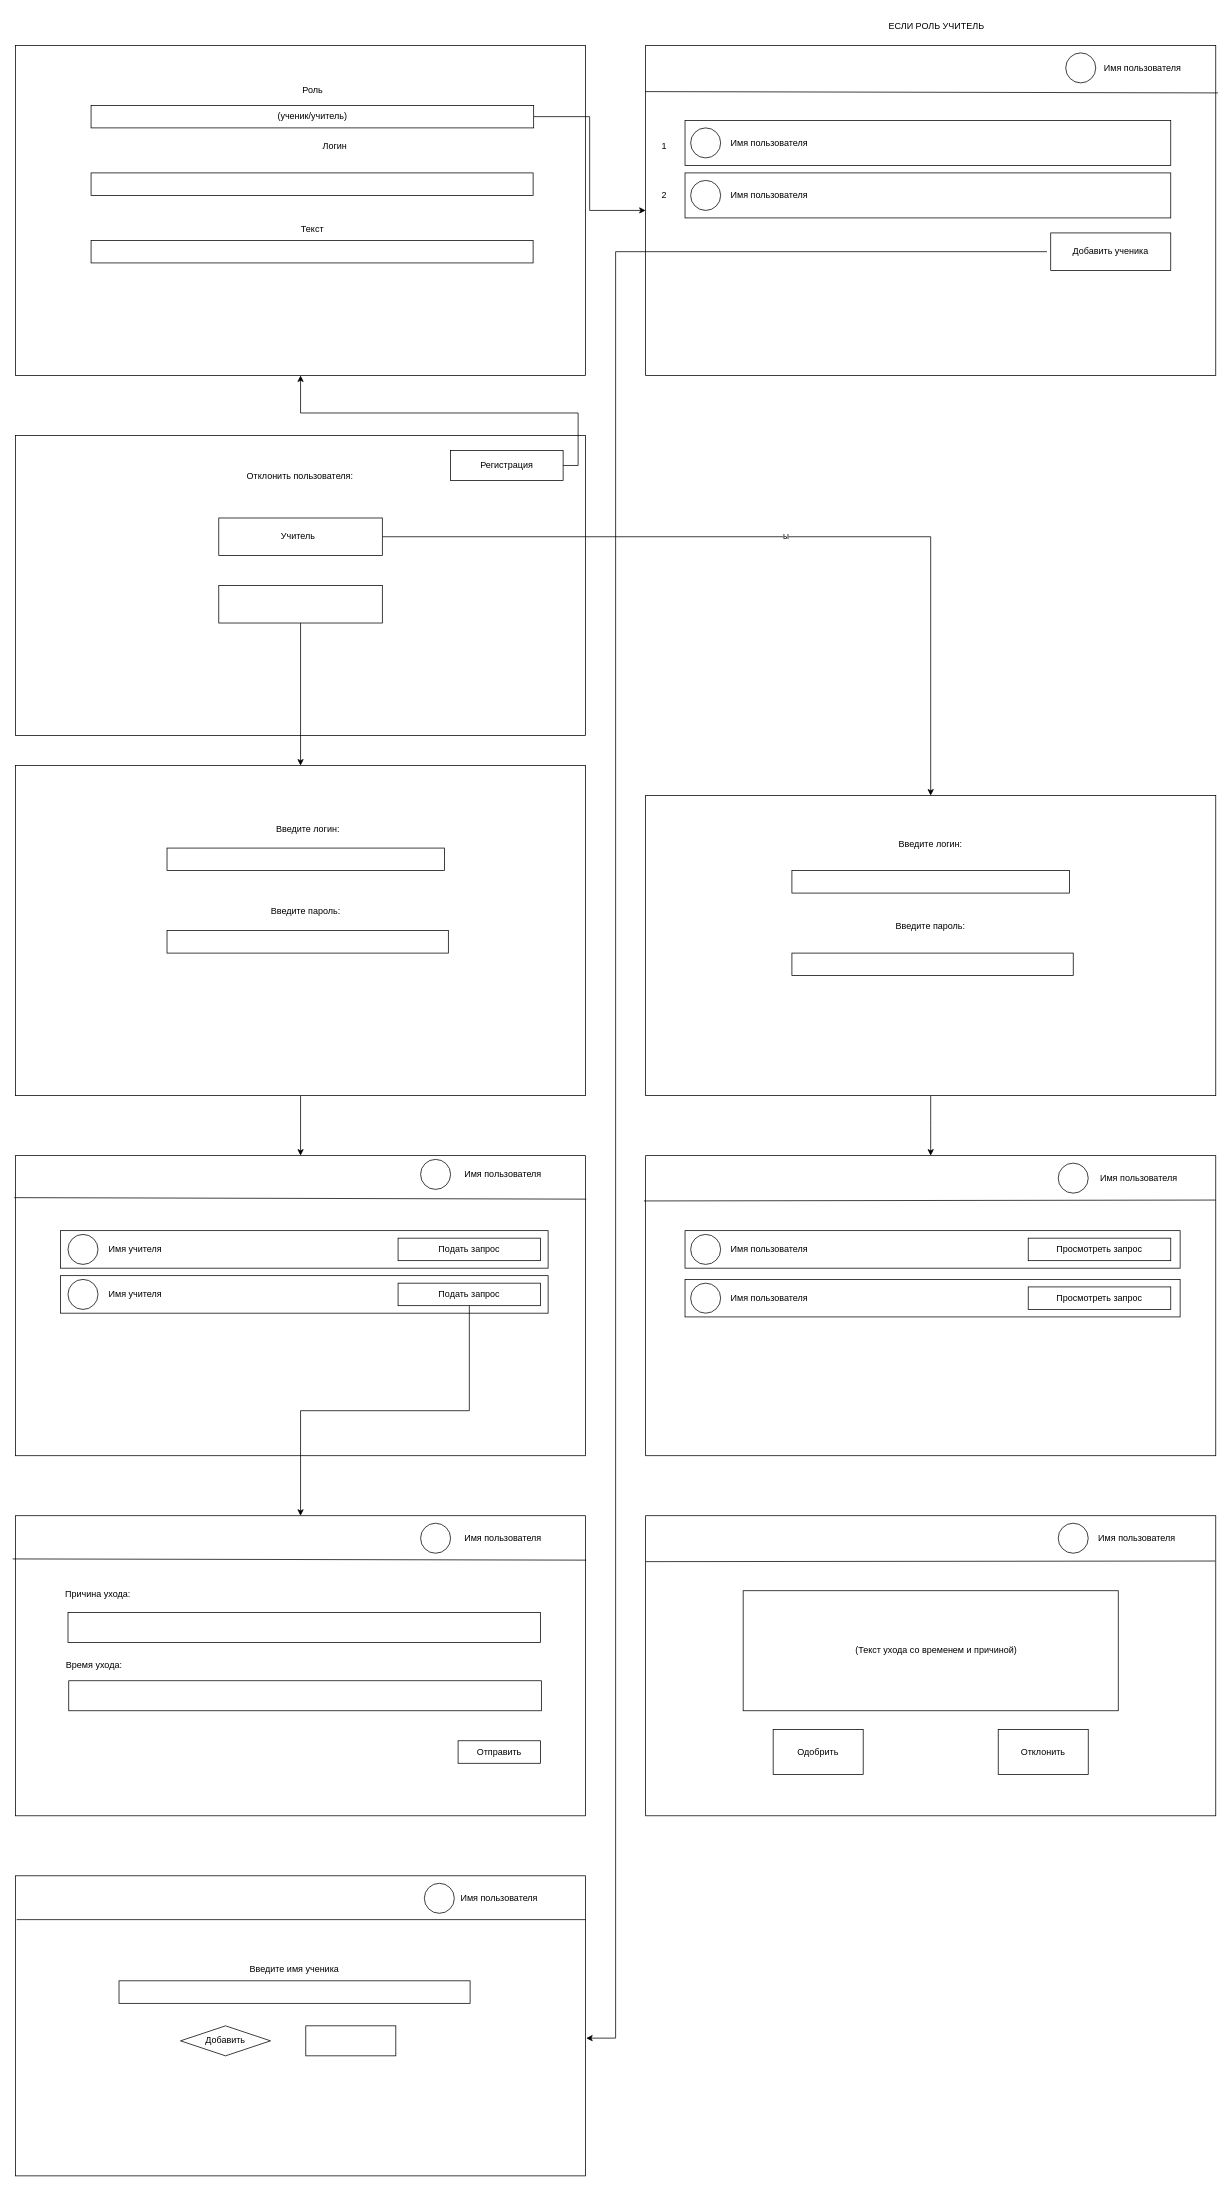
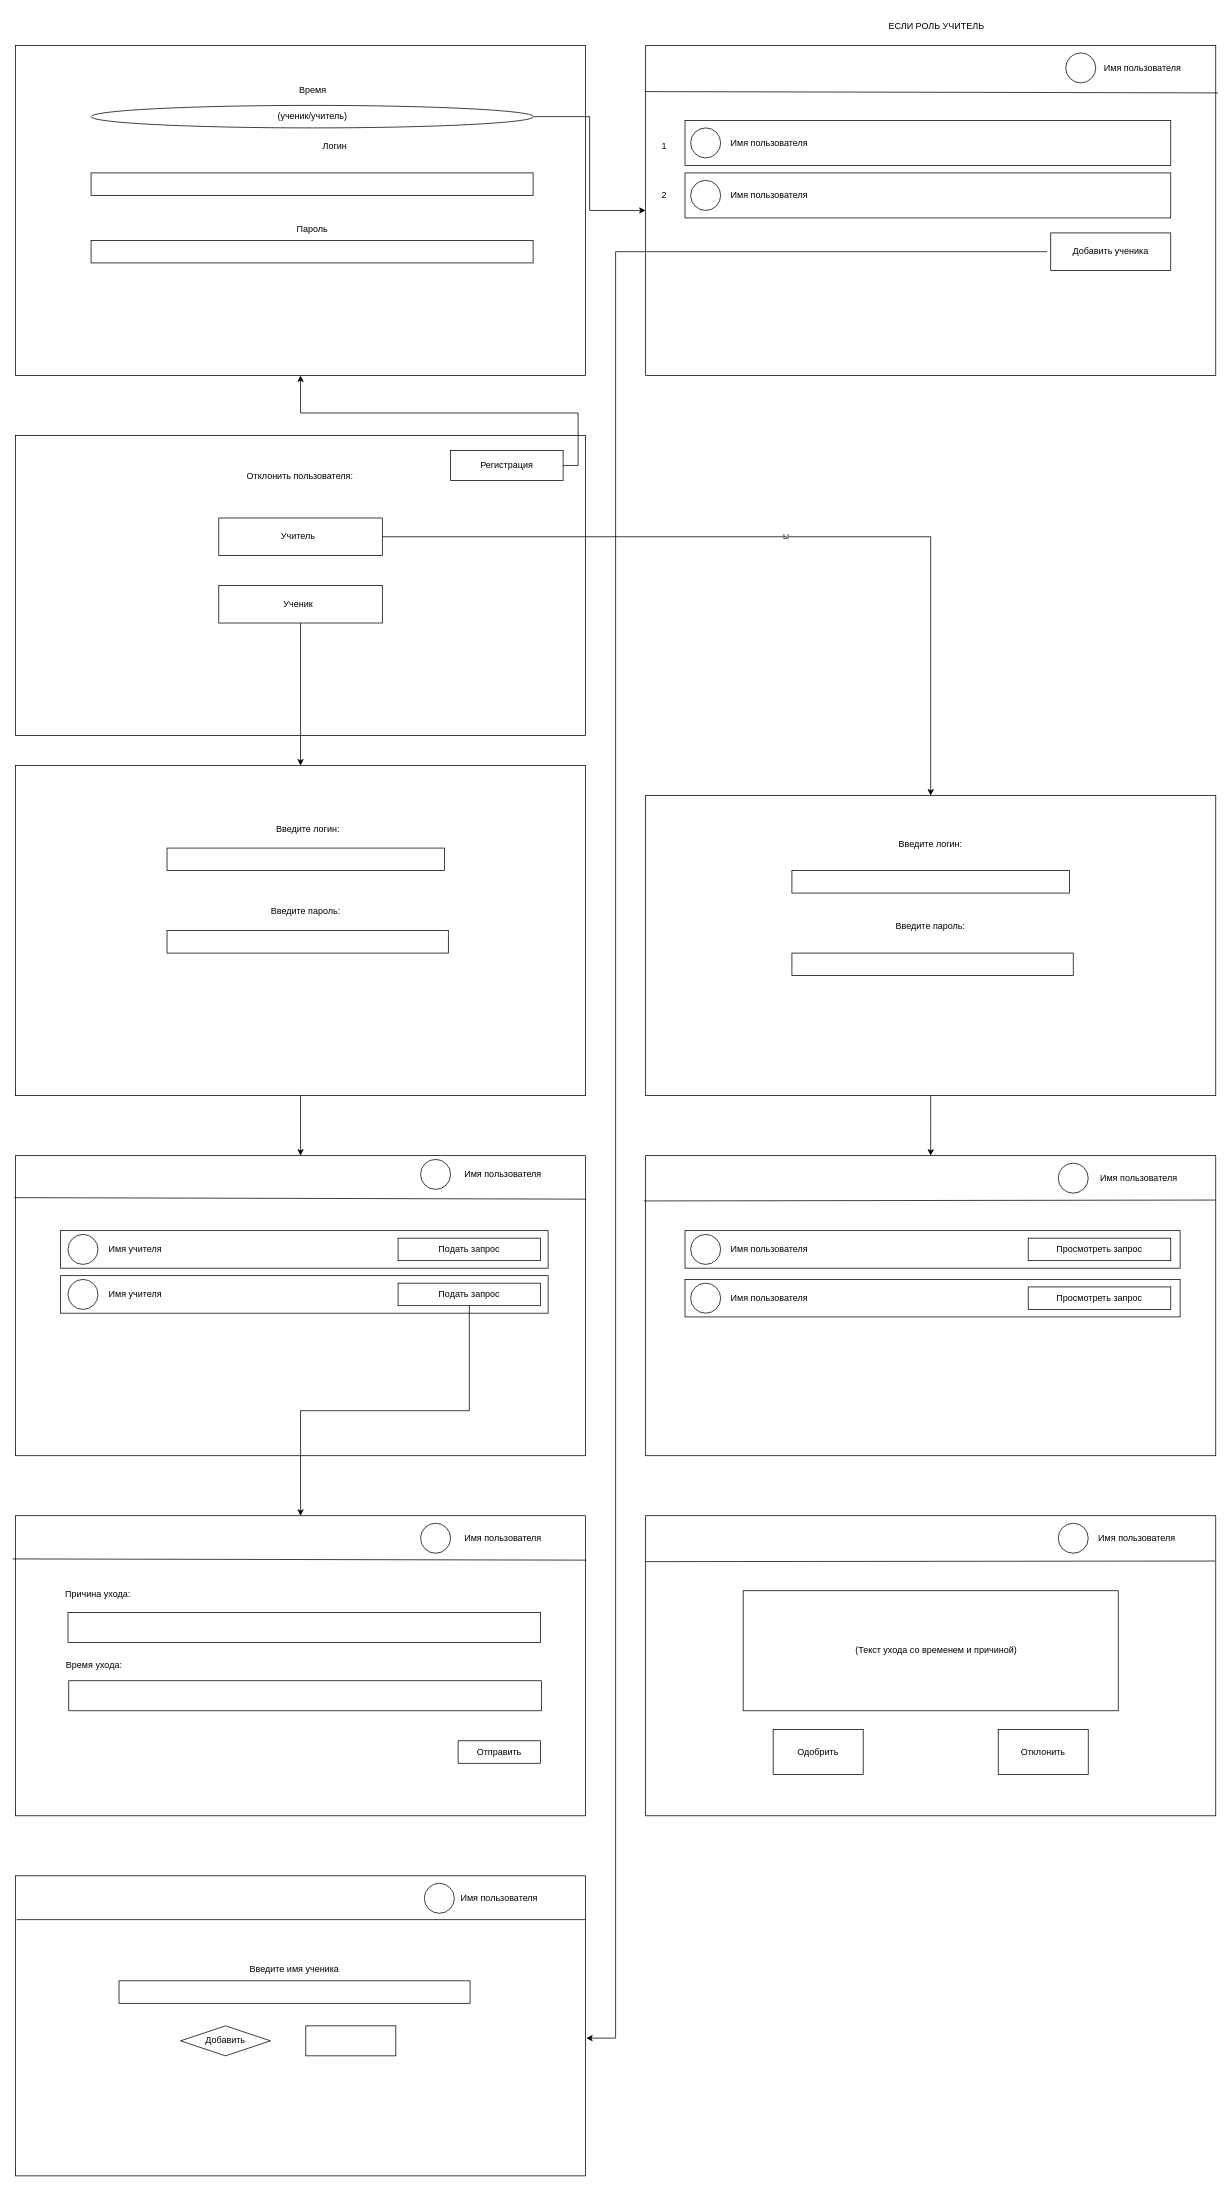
(313, 90) -> (313, 90)
(312, 117) -> (312, 117)
(312, 229) -> (312, 229)
none -> (298, 604)
